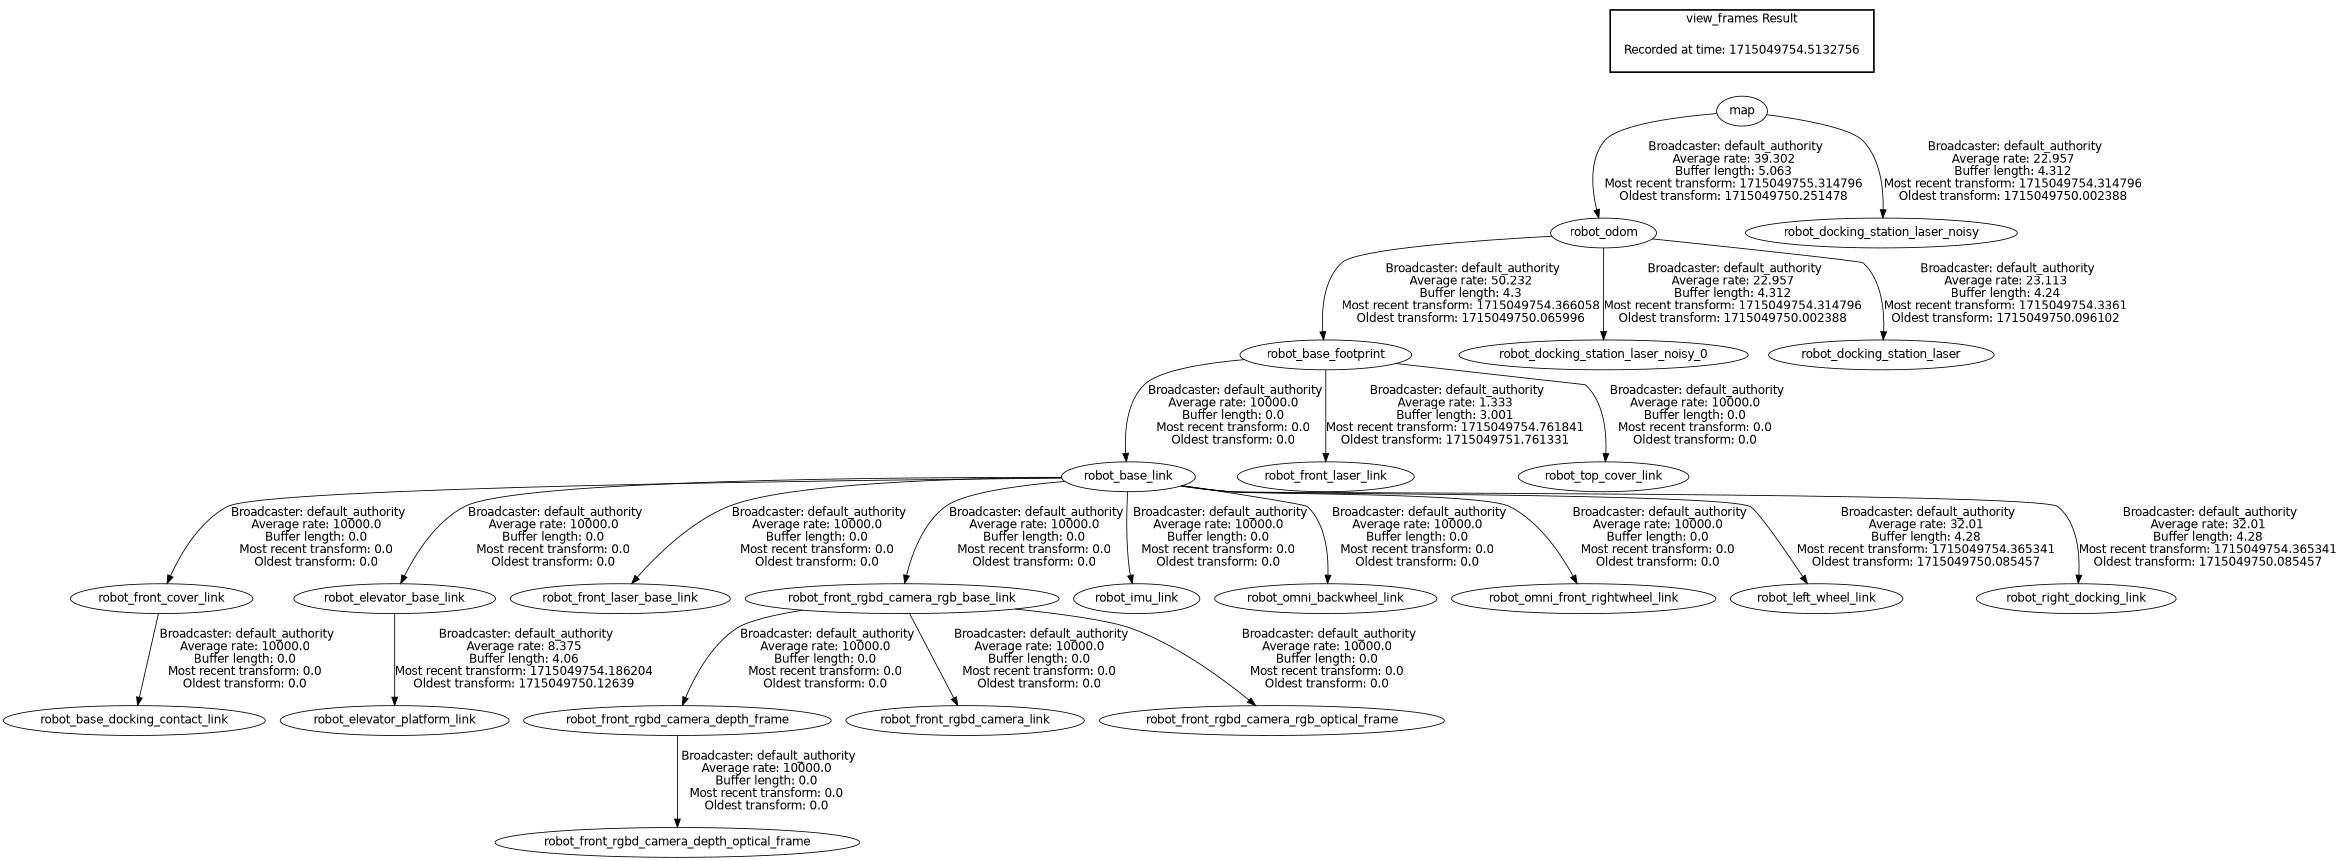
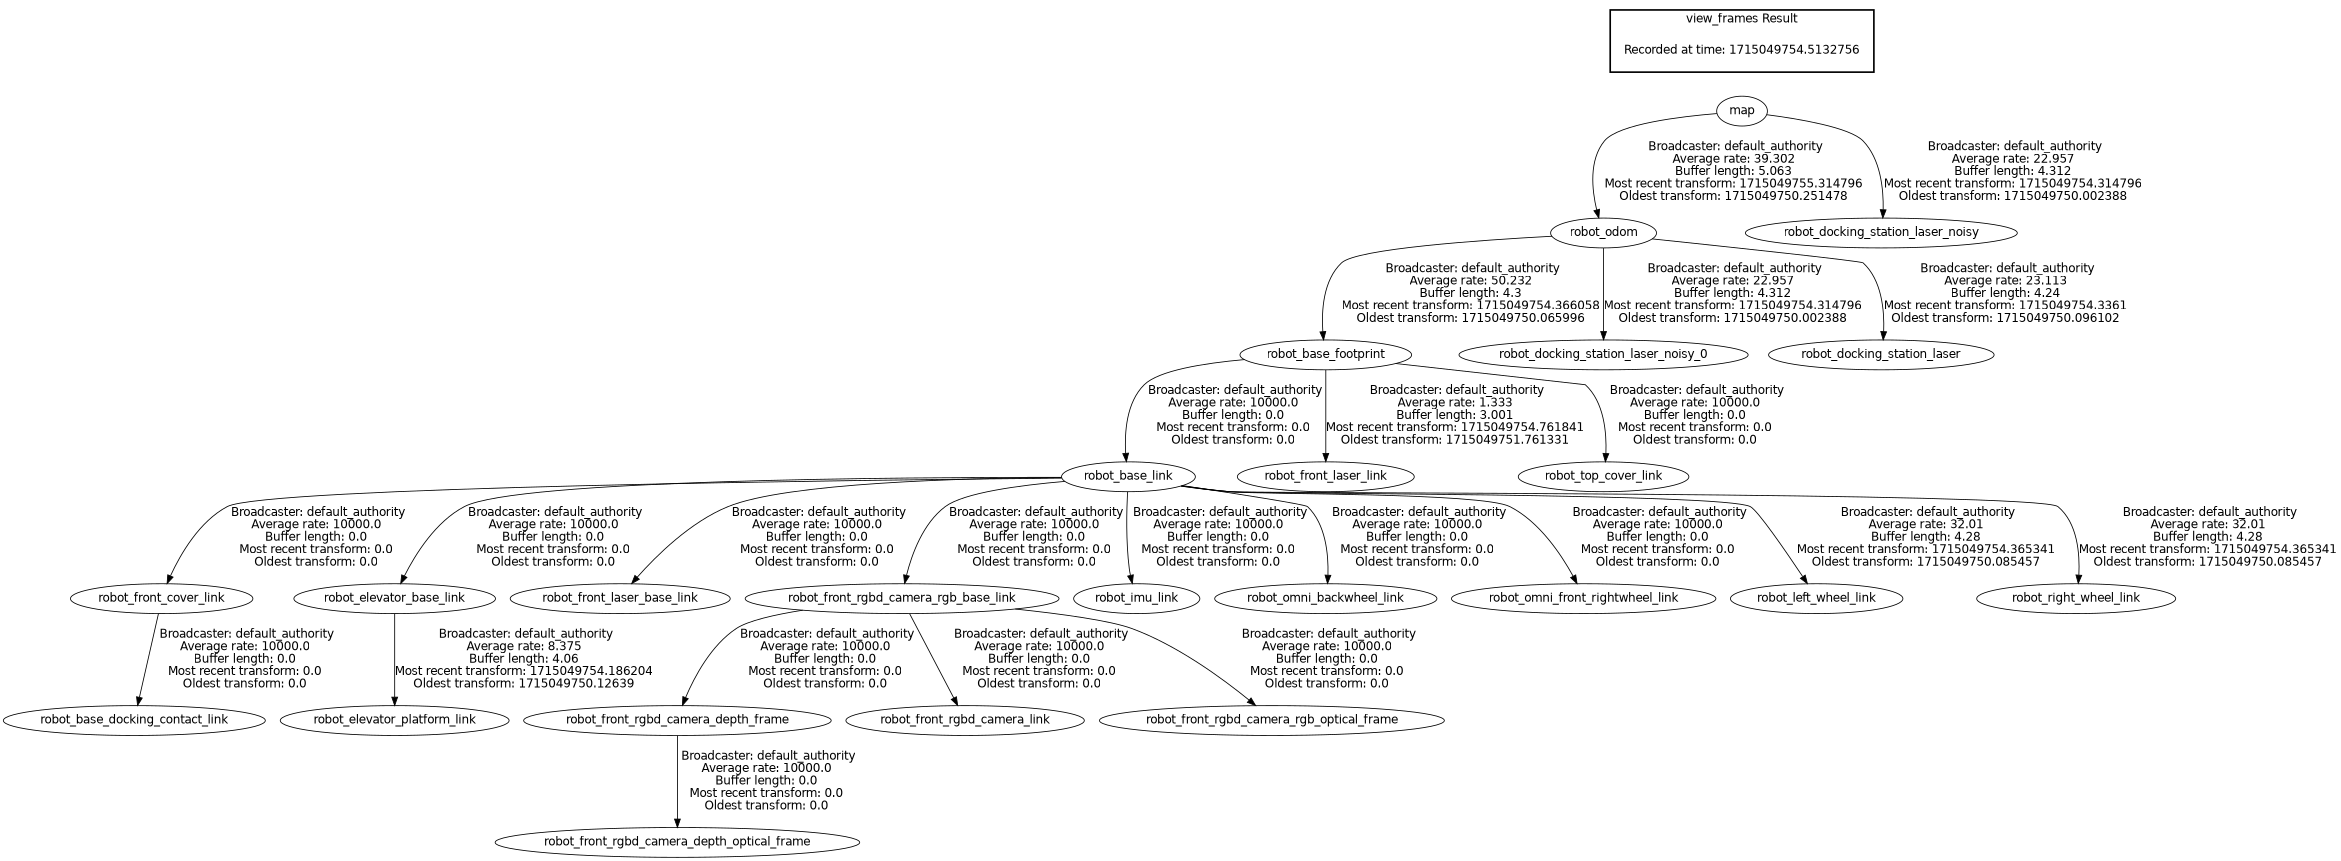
(2076, 599) -> (2076, 599)
